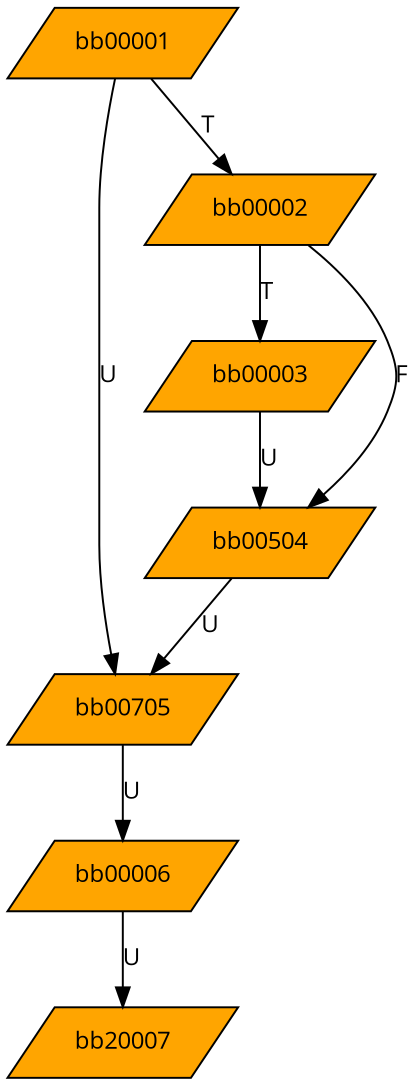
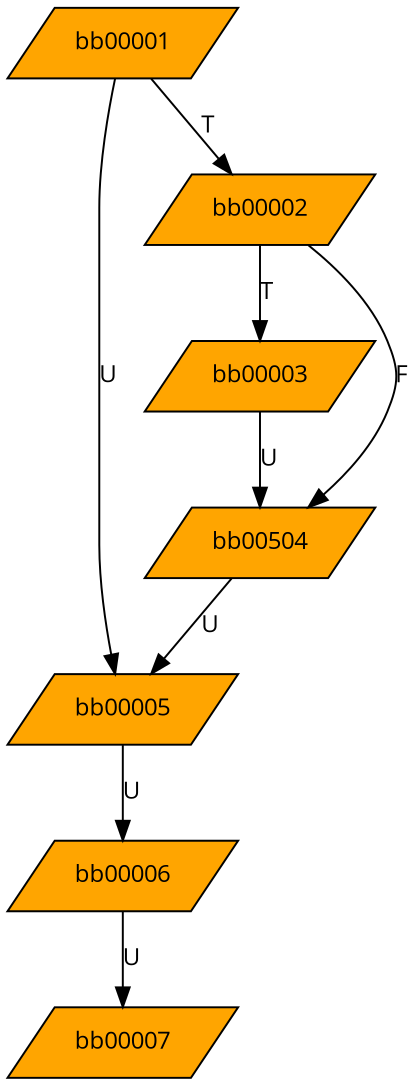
(123, 709) -> (123, 709)
(123, 1043) -> (123, 1043)
